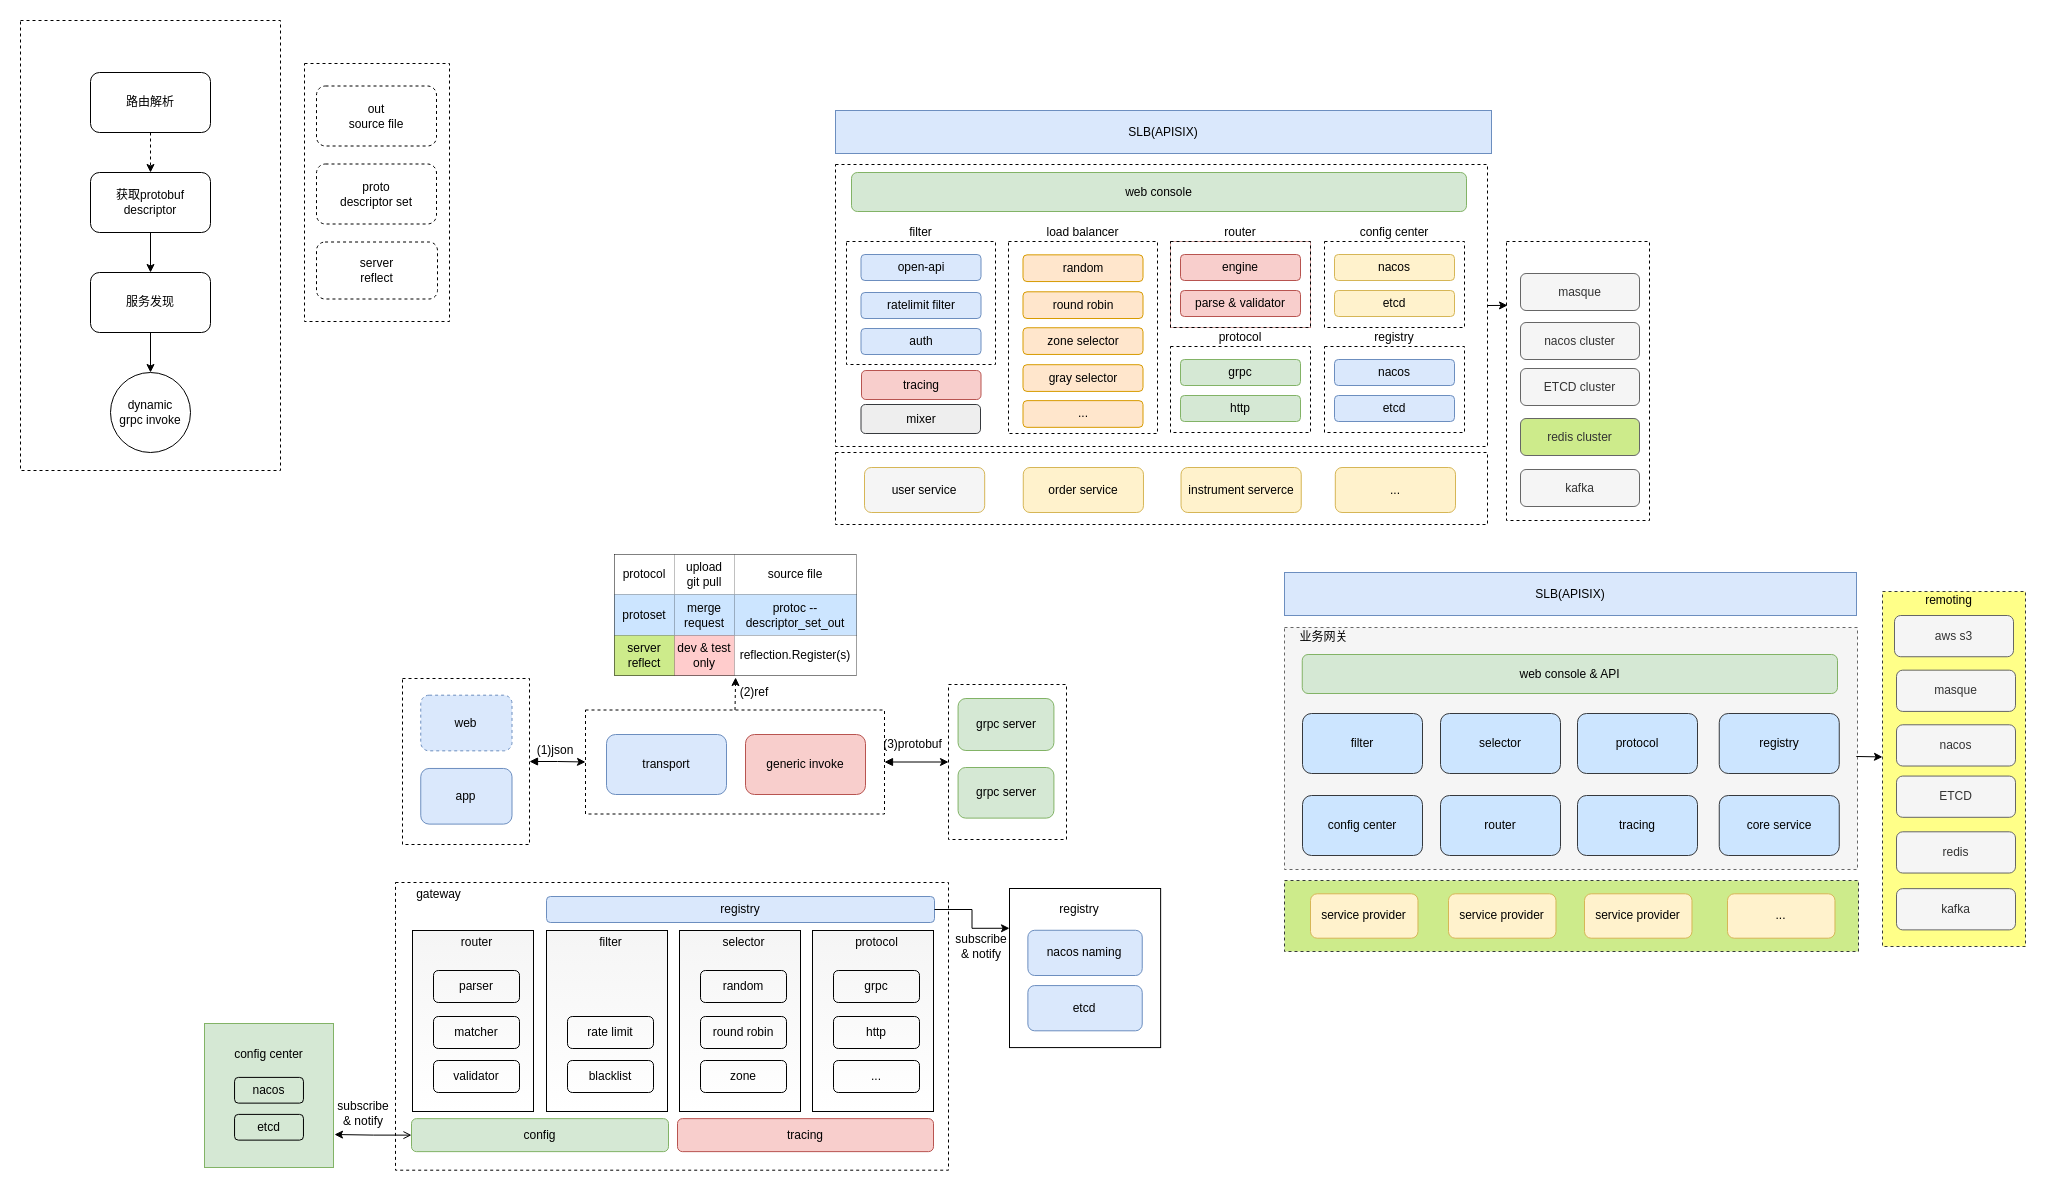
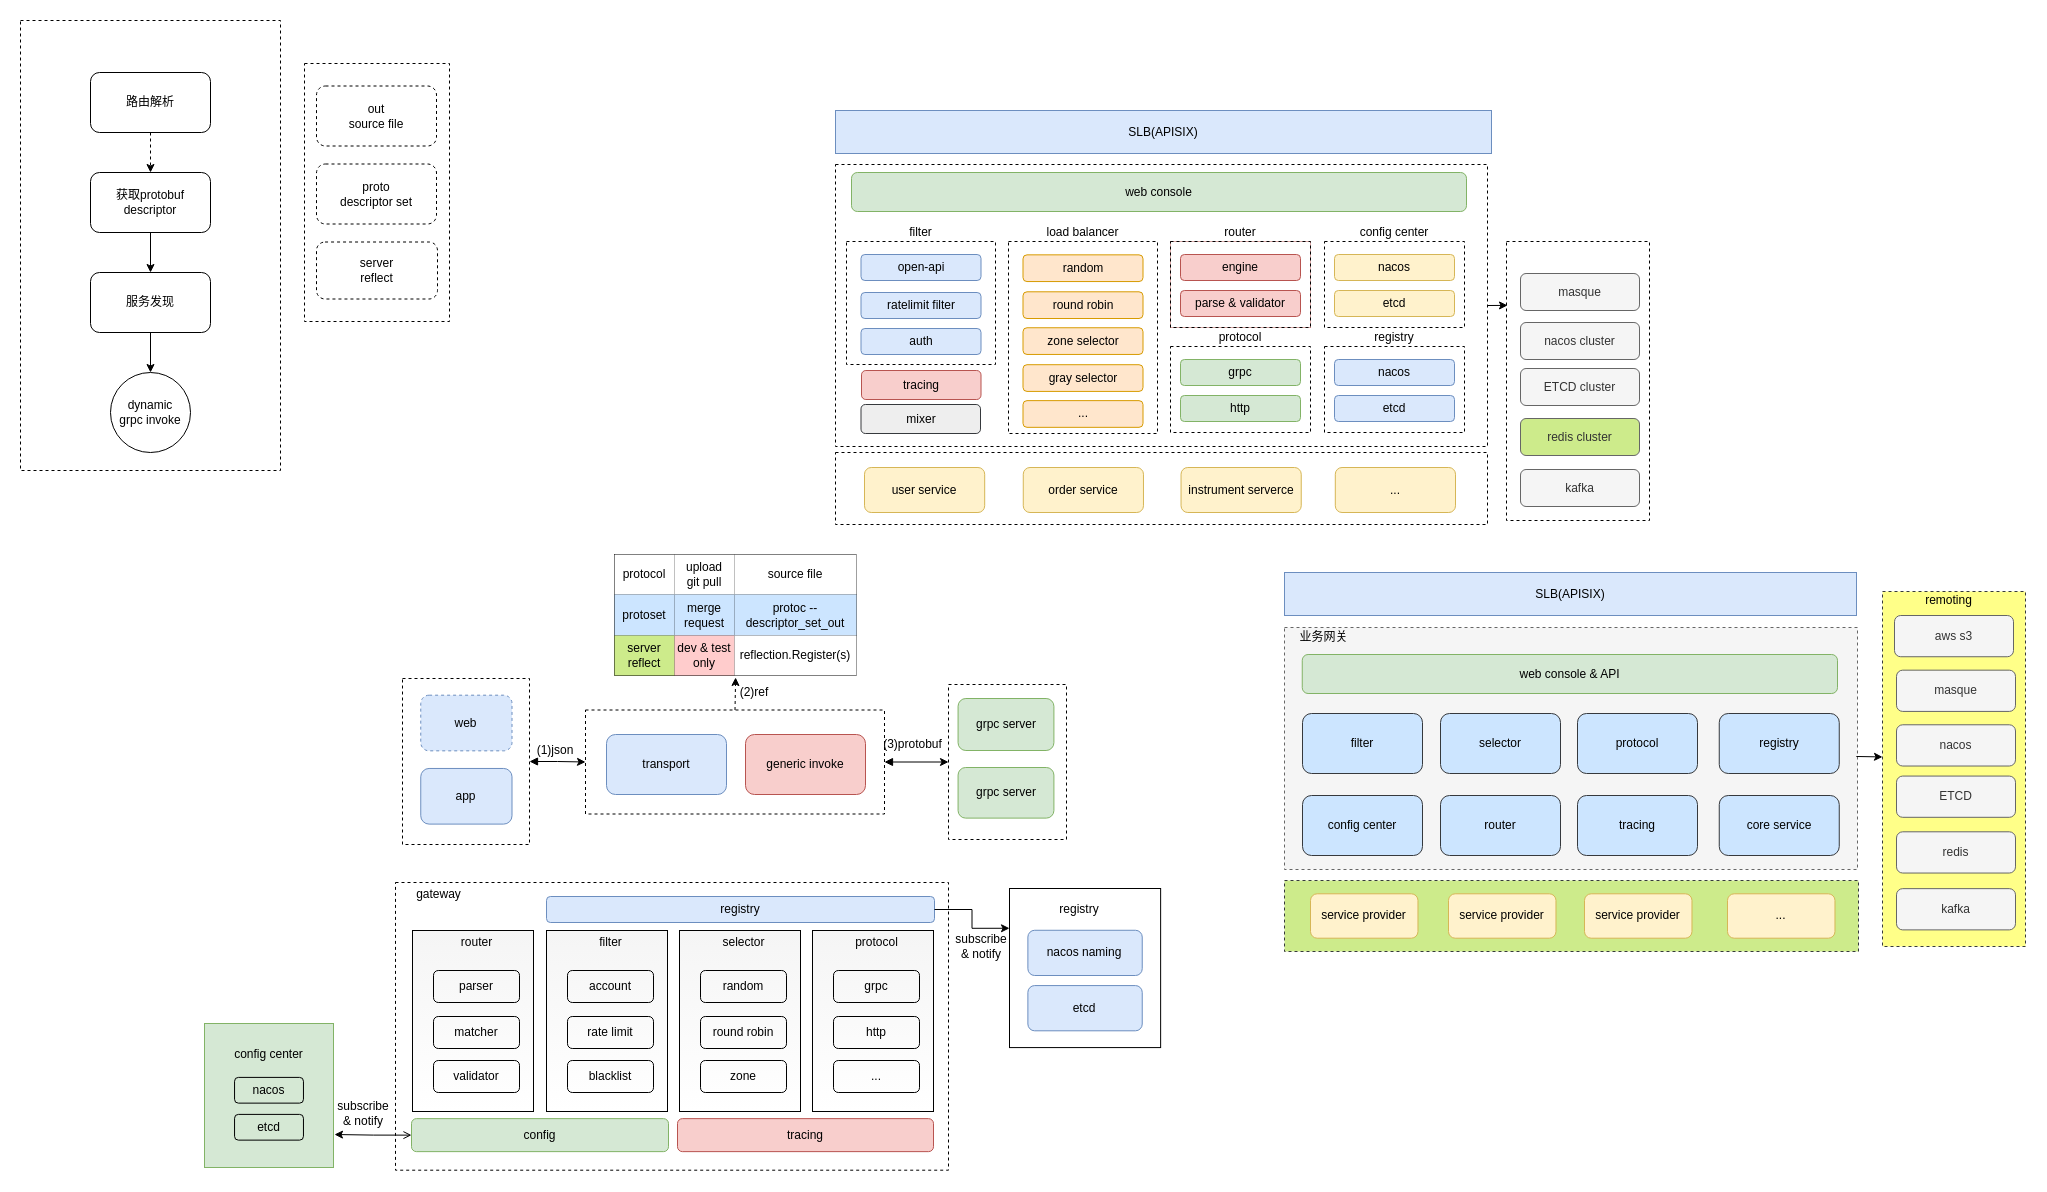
(925, 490) -> (925, 490)
none -> (611, 987)
